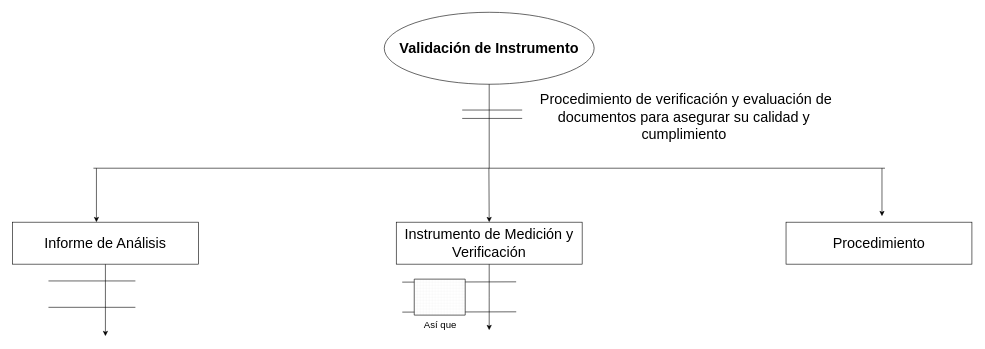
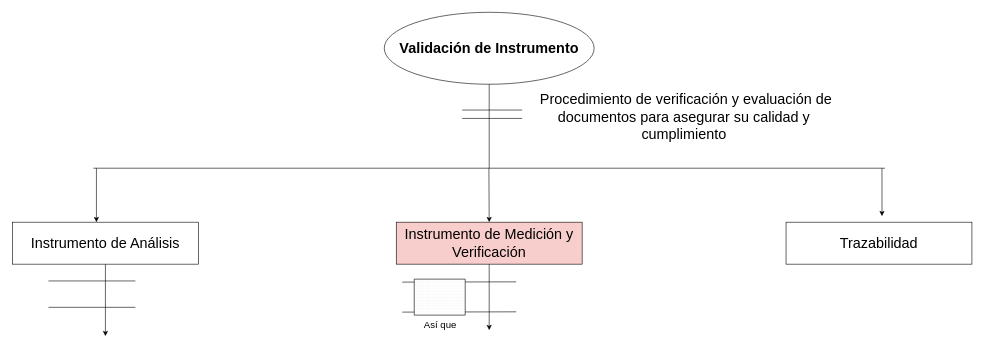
(105, 243) -> (105, 243)
(489, 243) -> (489, 243)
(879, 243) -> (879, 243)
